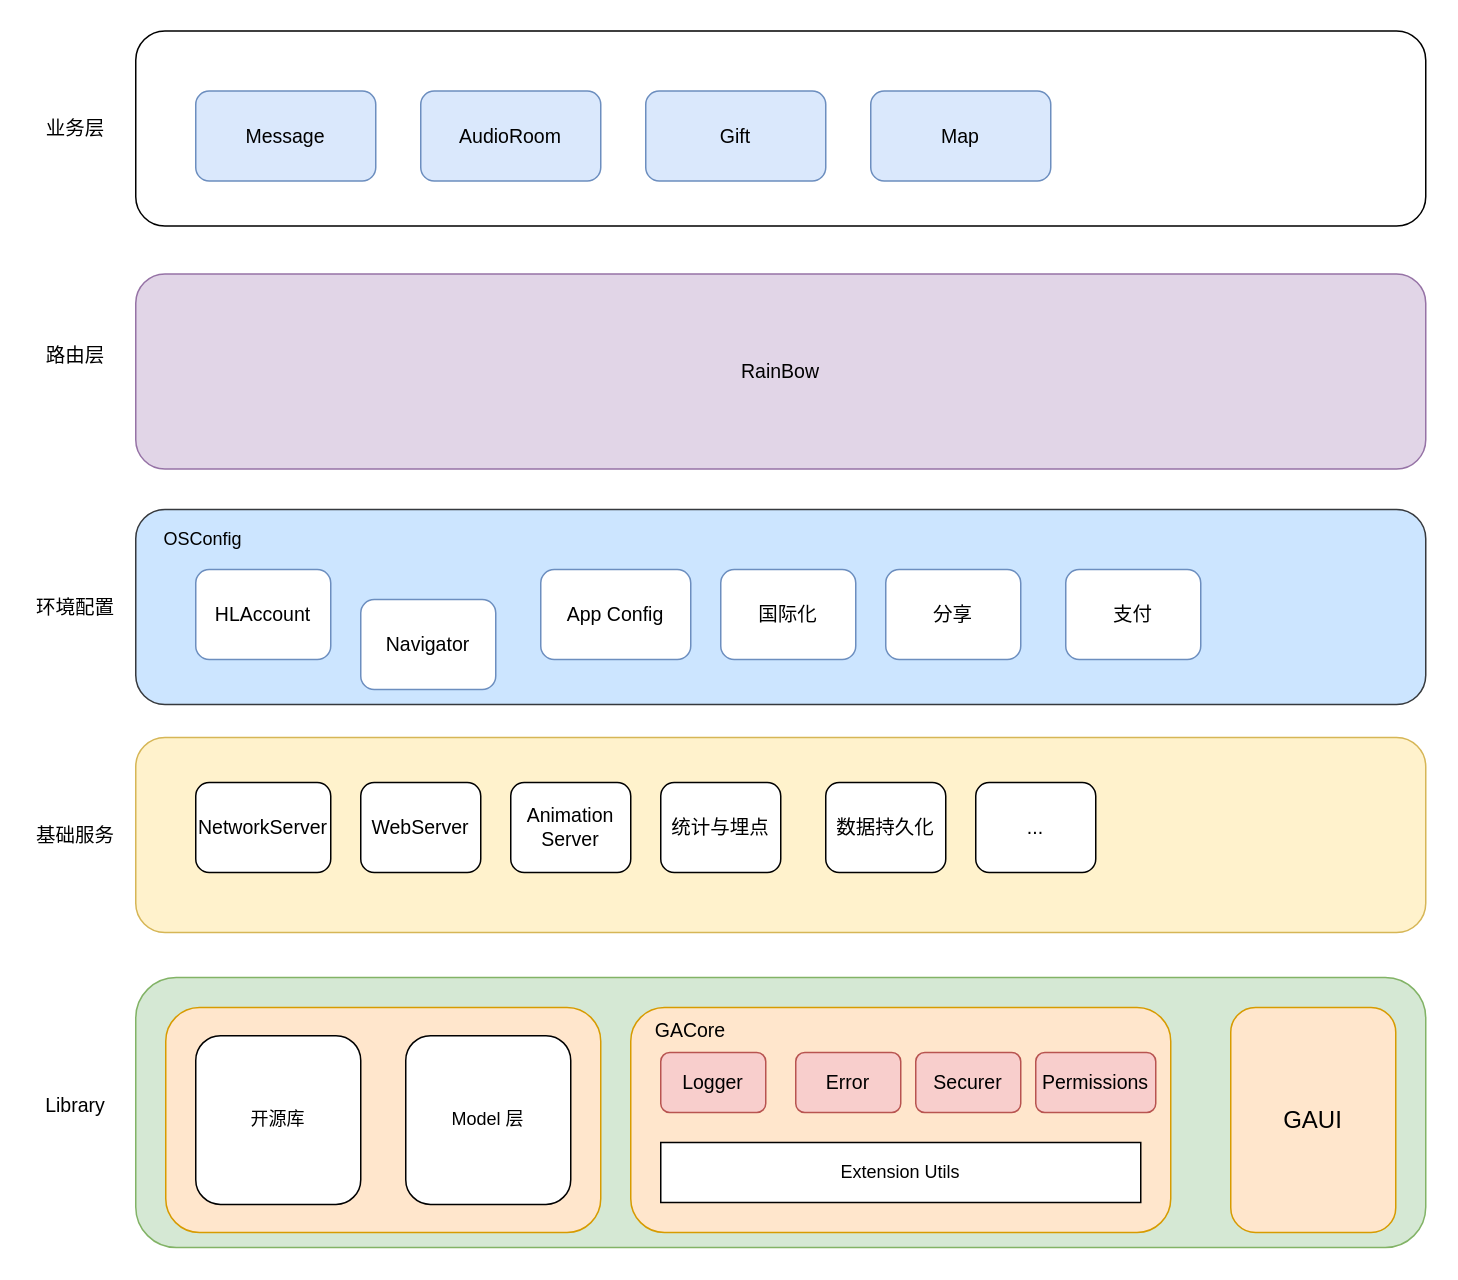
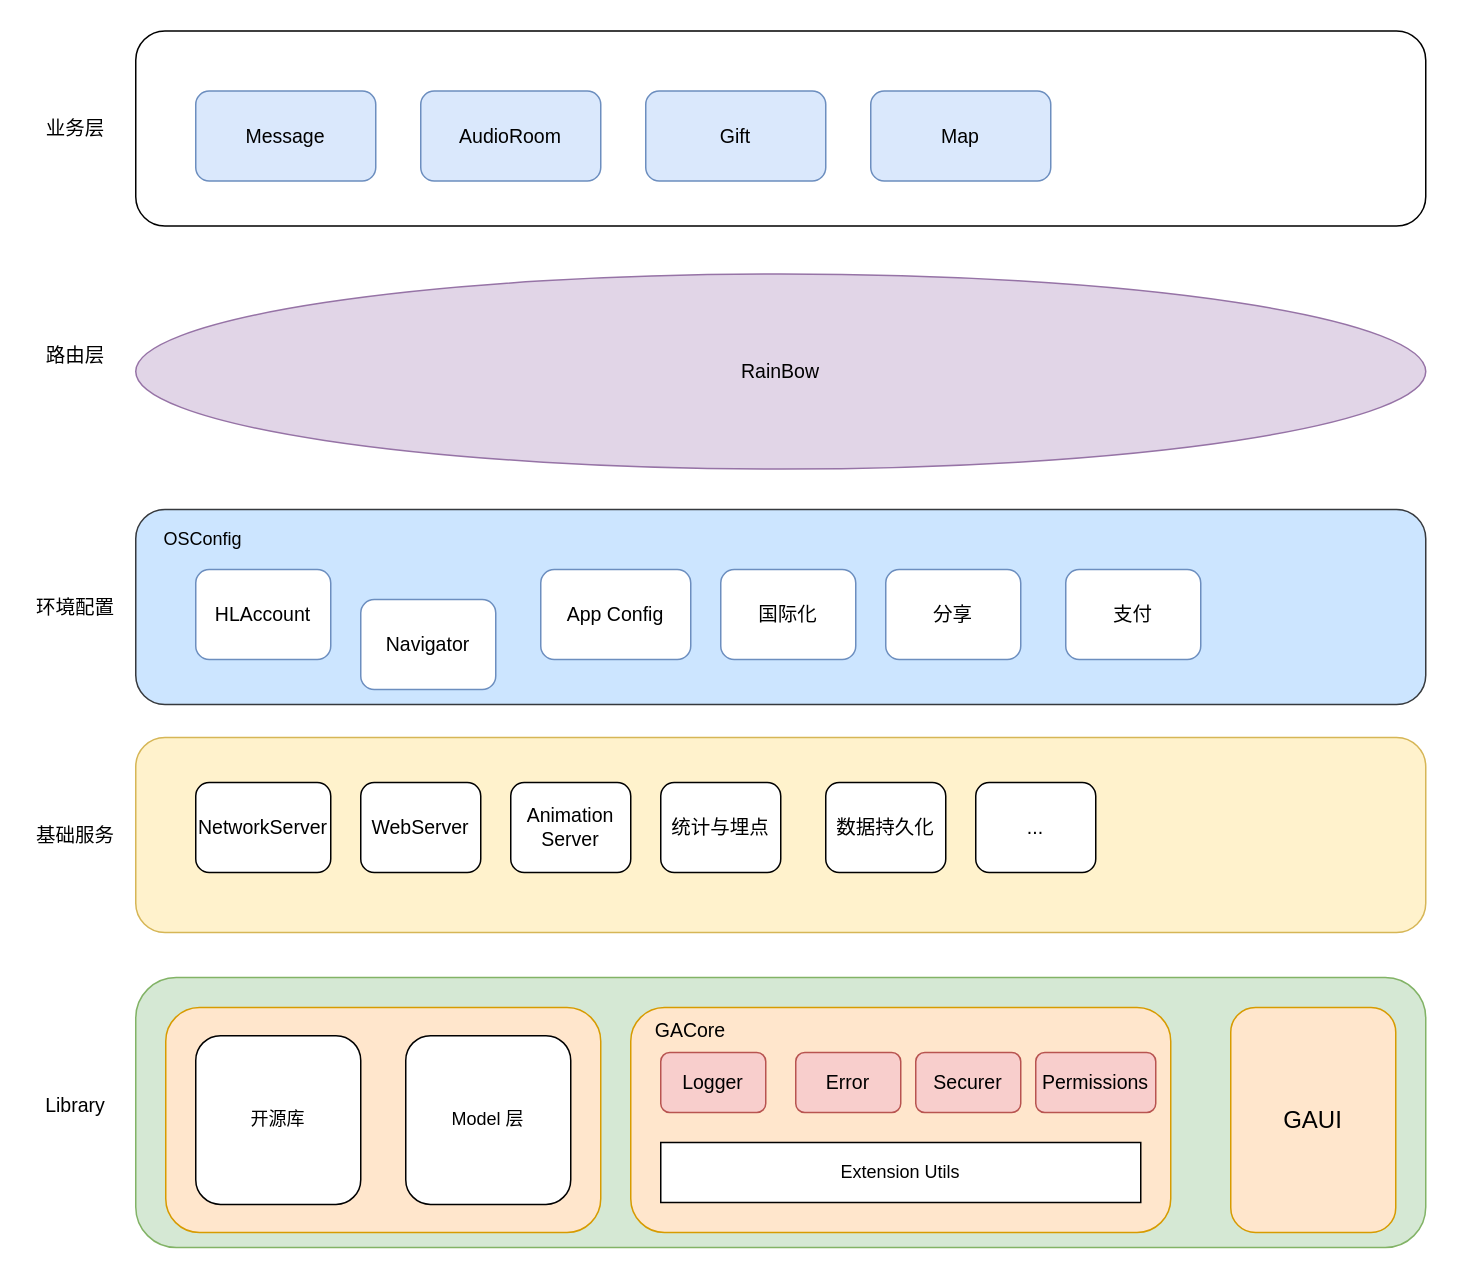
(781, 371) -> (781, 371)
